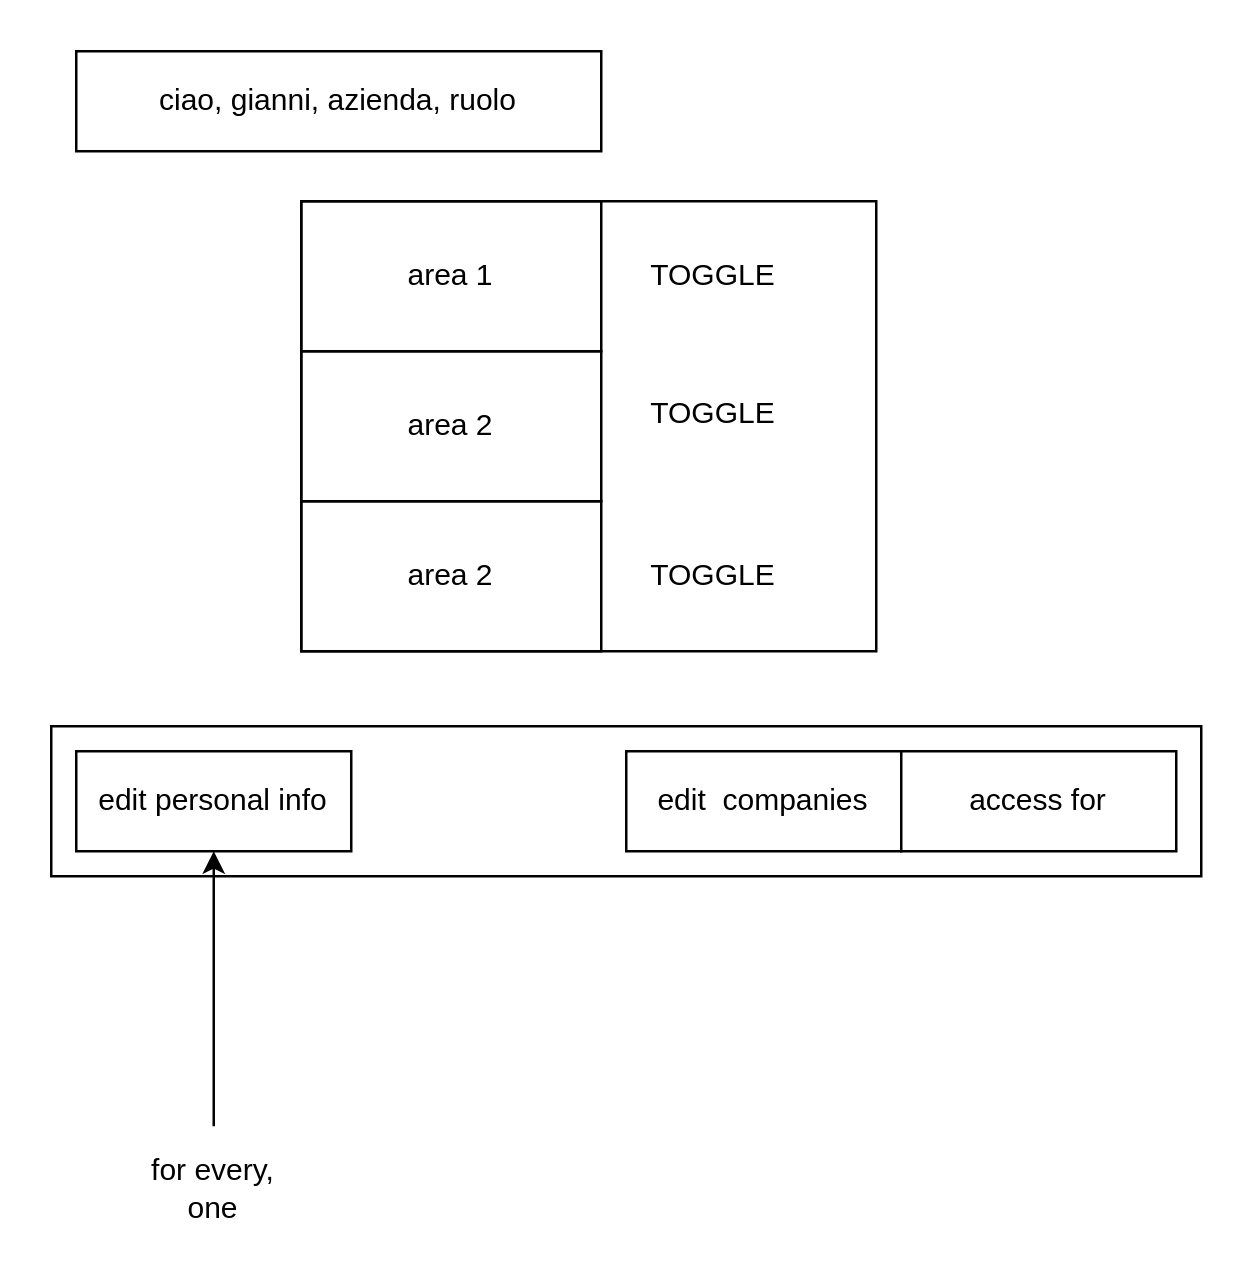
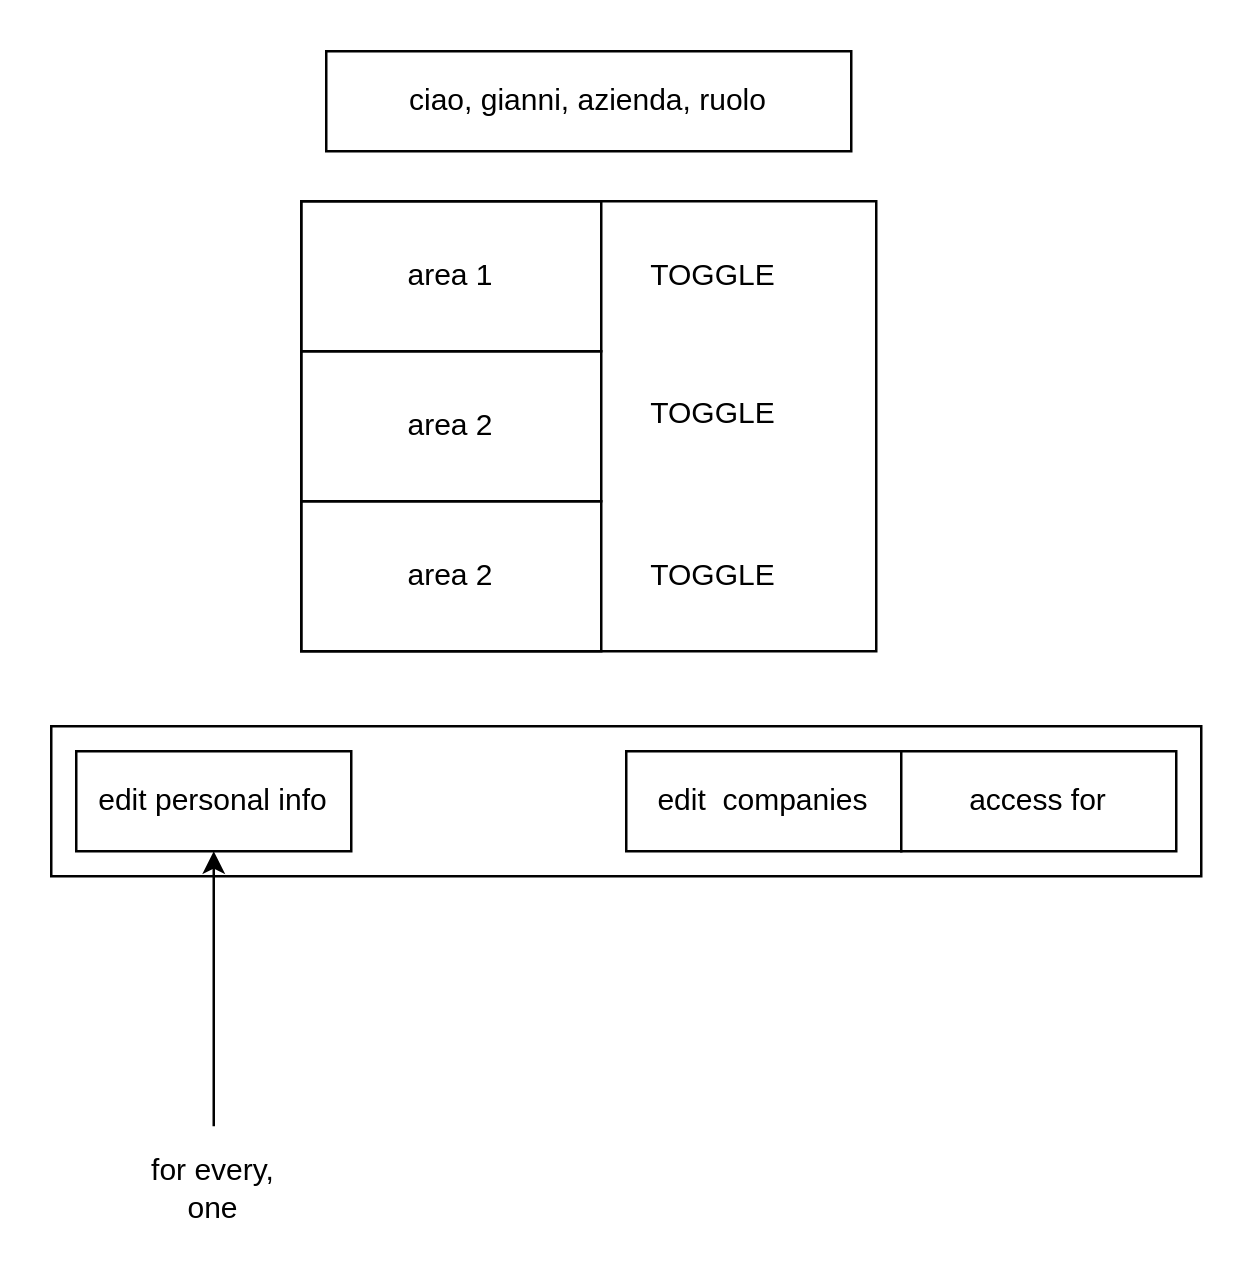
(339, 101) -> (589, 101)
